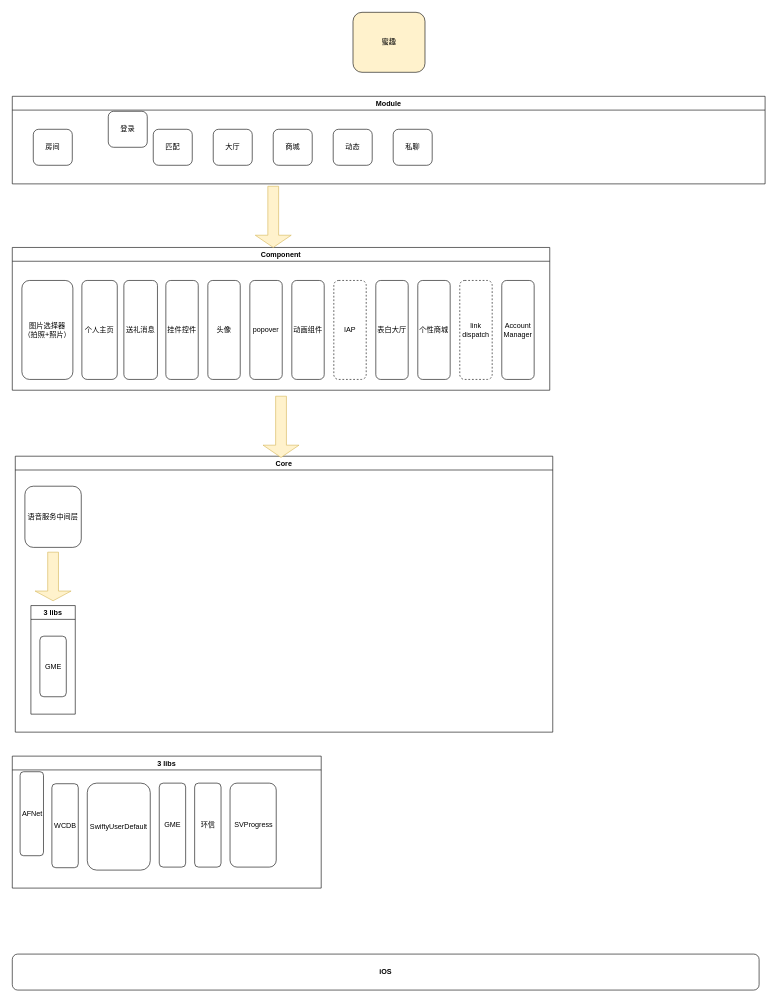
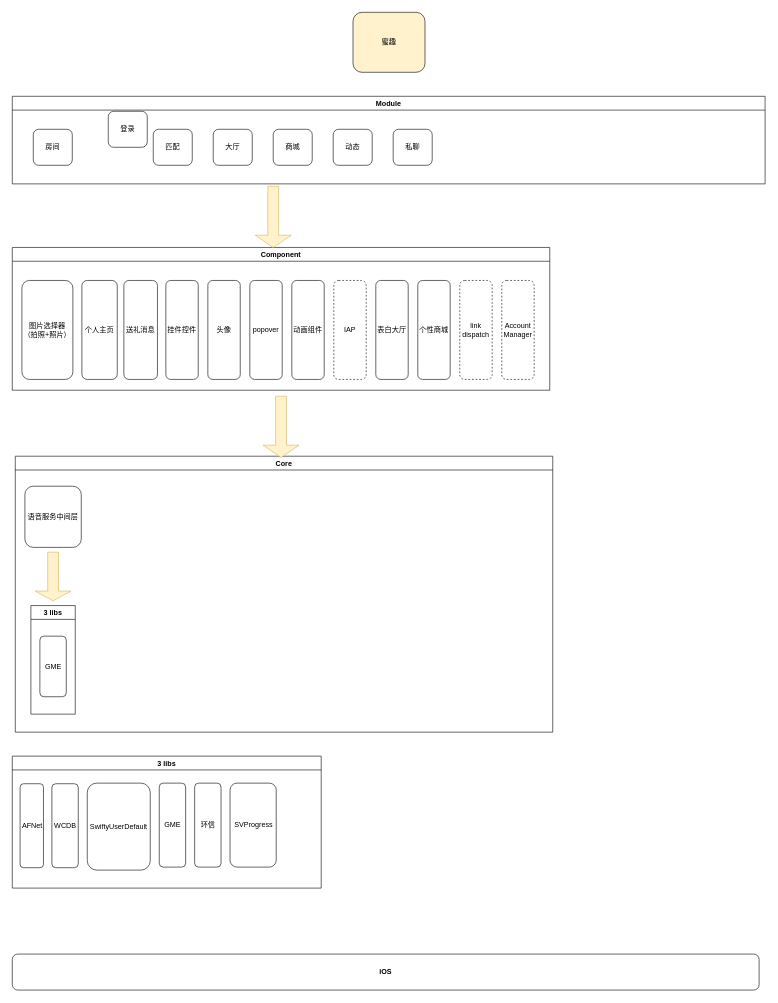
(518, 330) -> (518, 330)
(32, 814) -> (32, 826)
